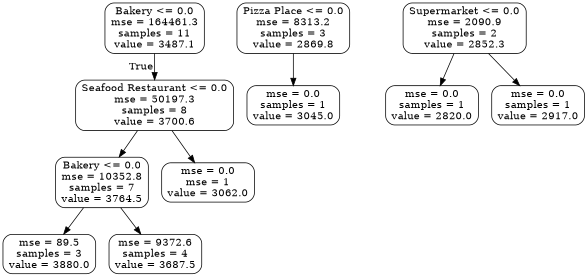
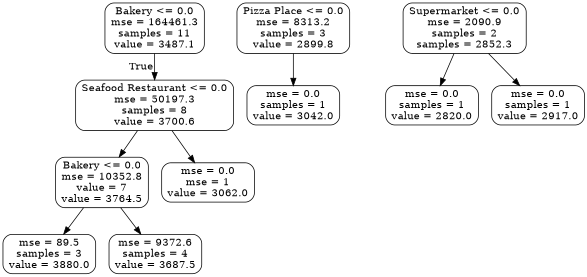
(293, 28) -> (293, 28)
(465, 28) -> (465, 28)
(293, 105) -> (293, 105)
(102, 182) -> (102, 182)
